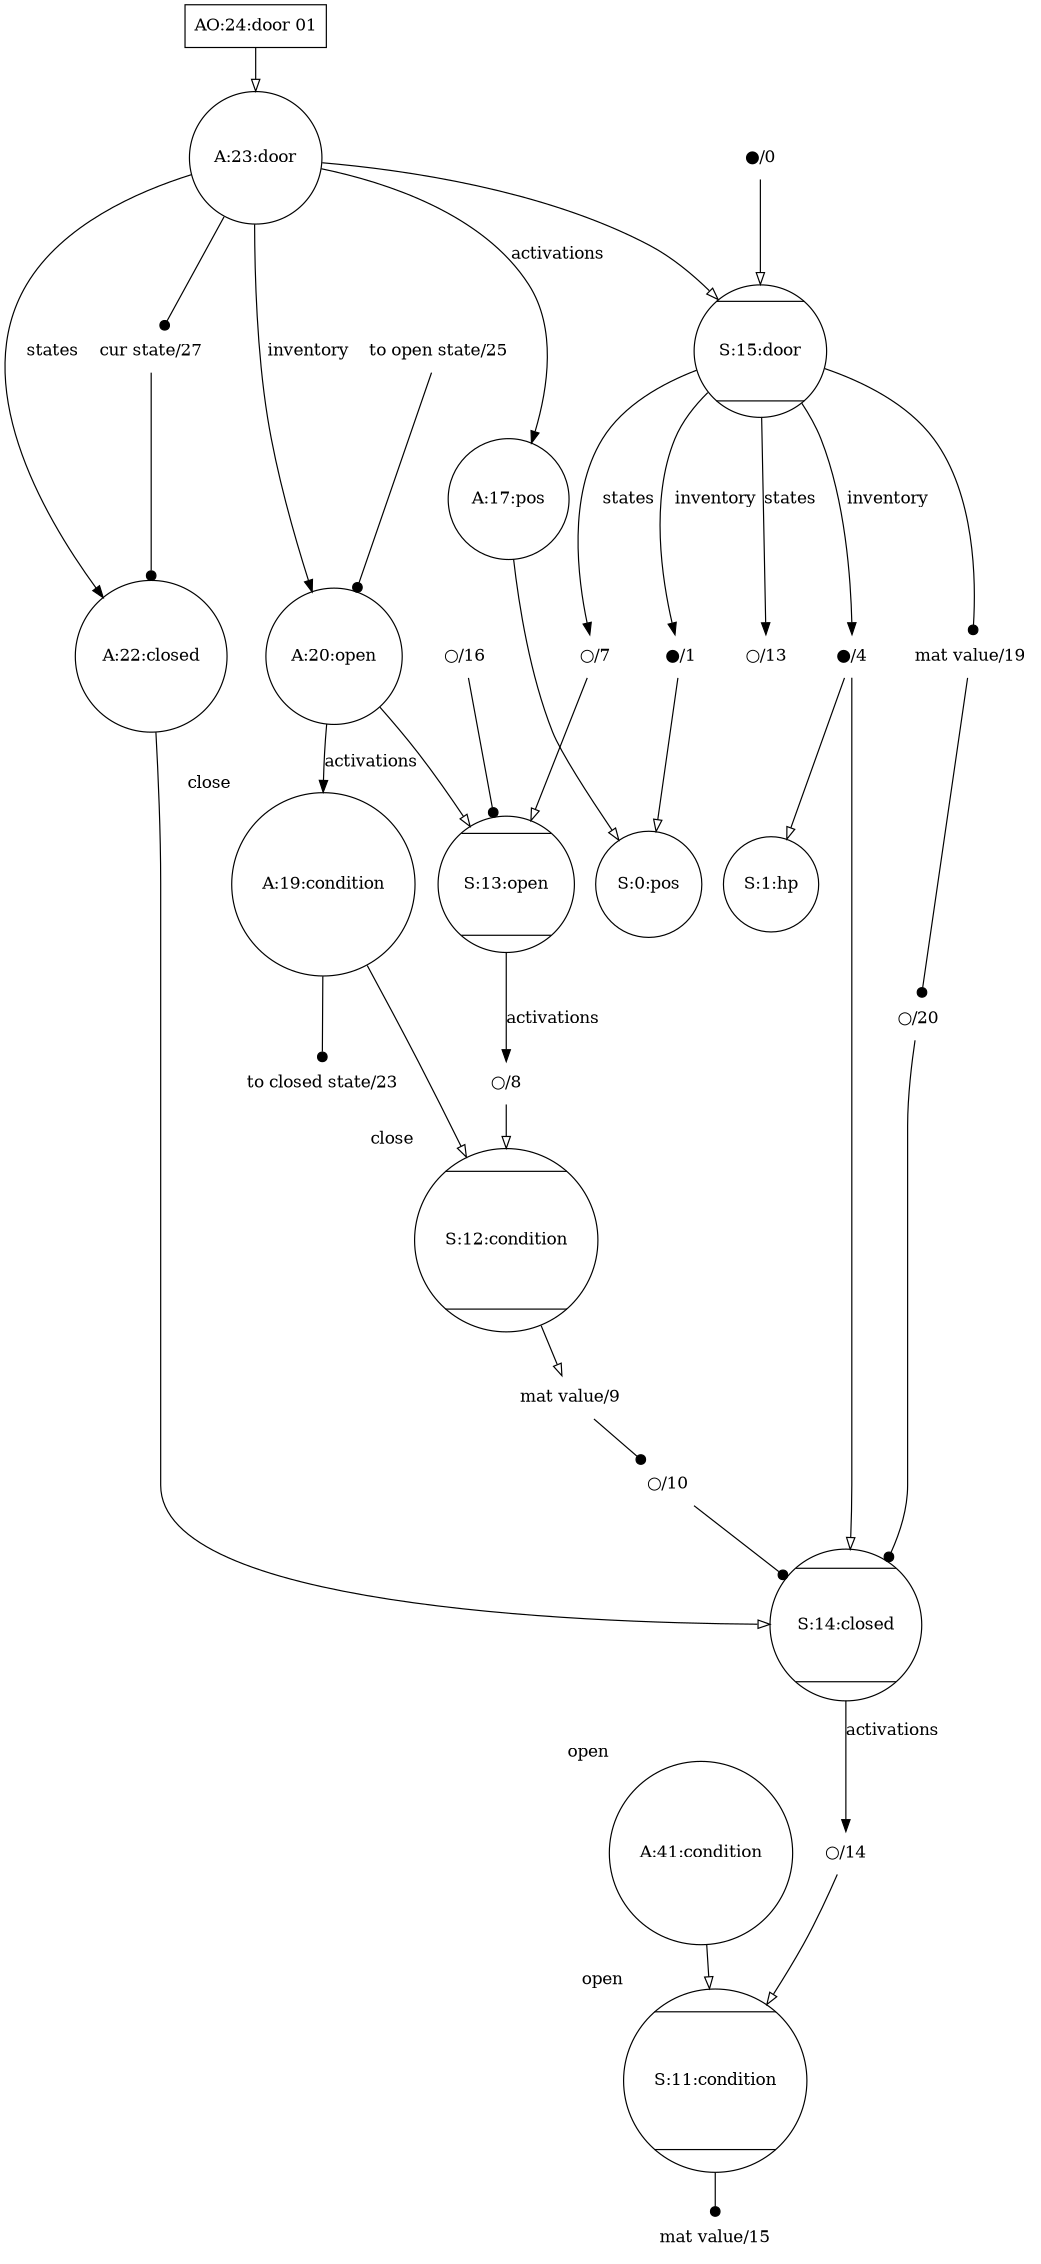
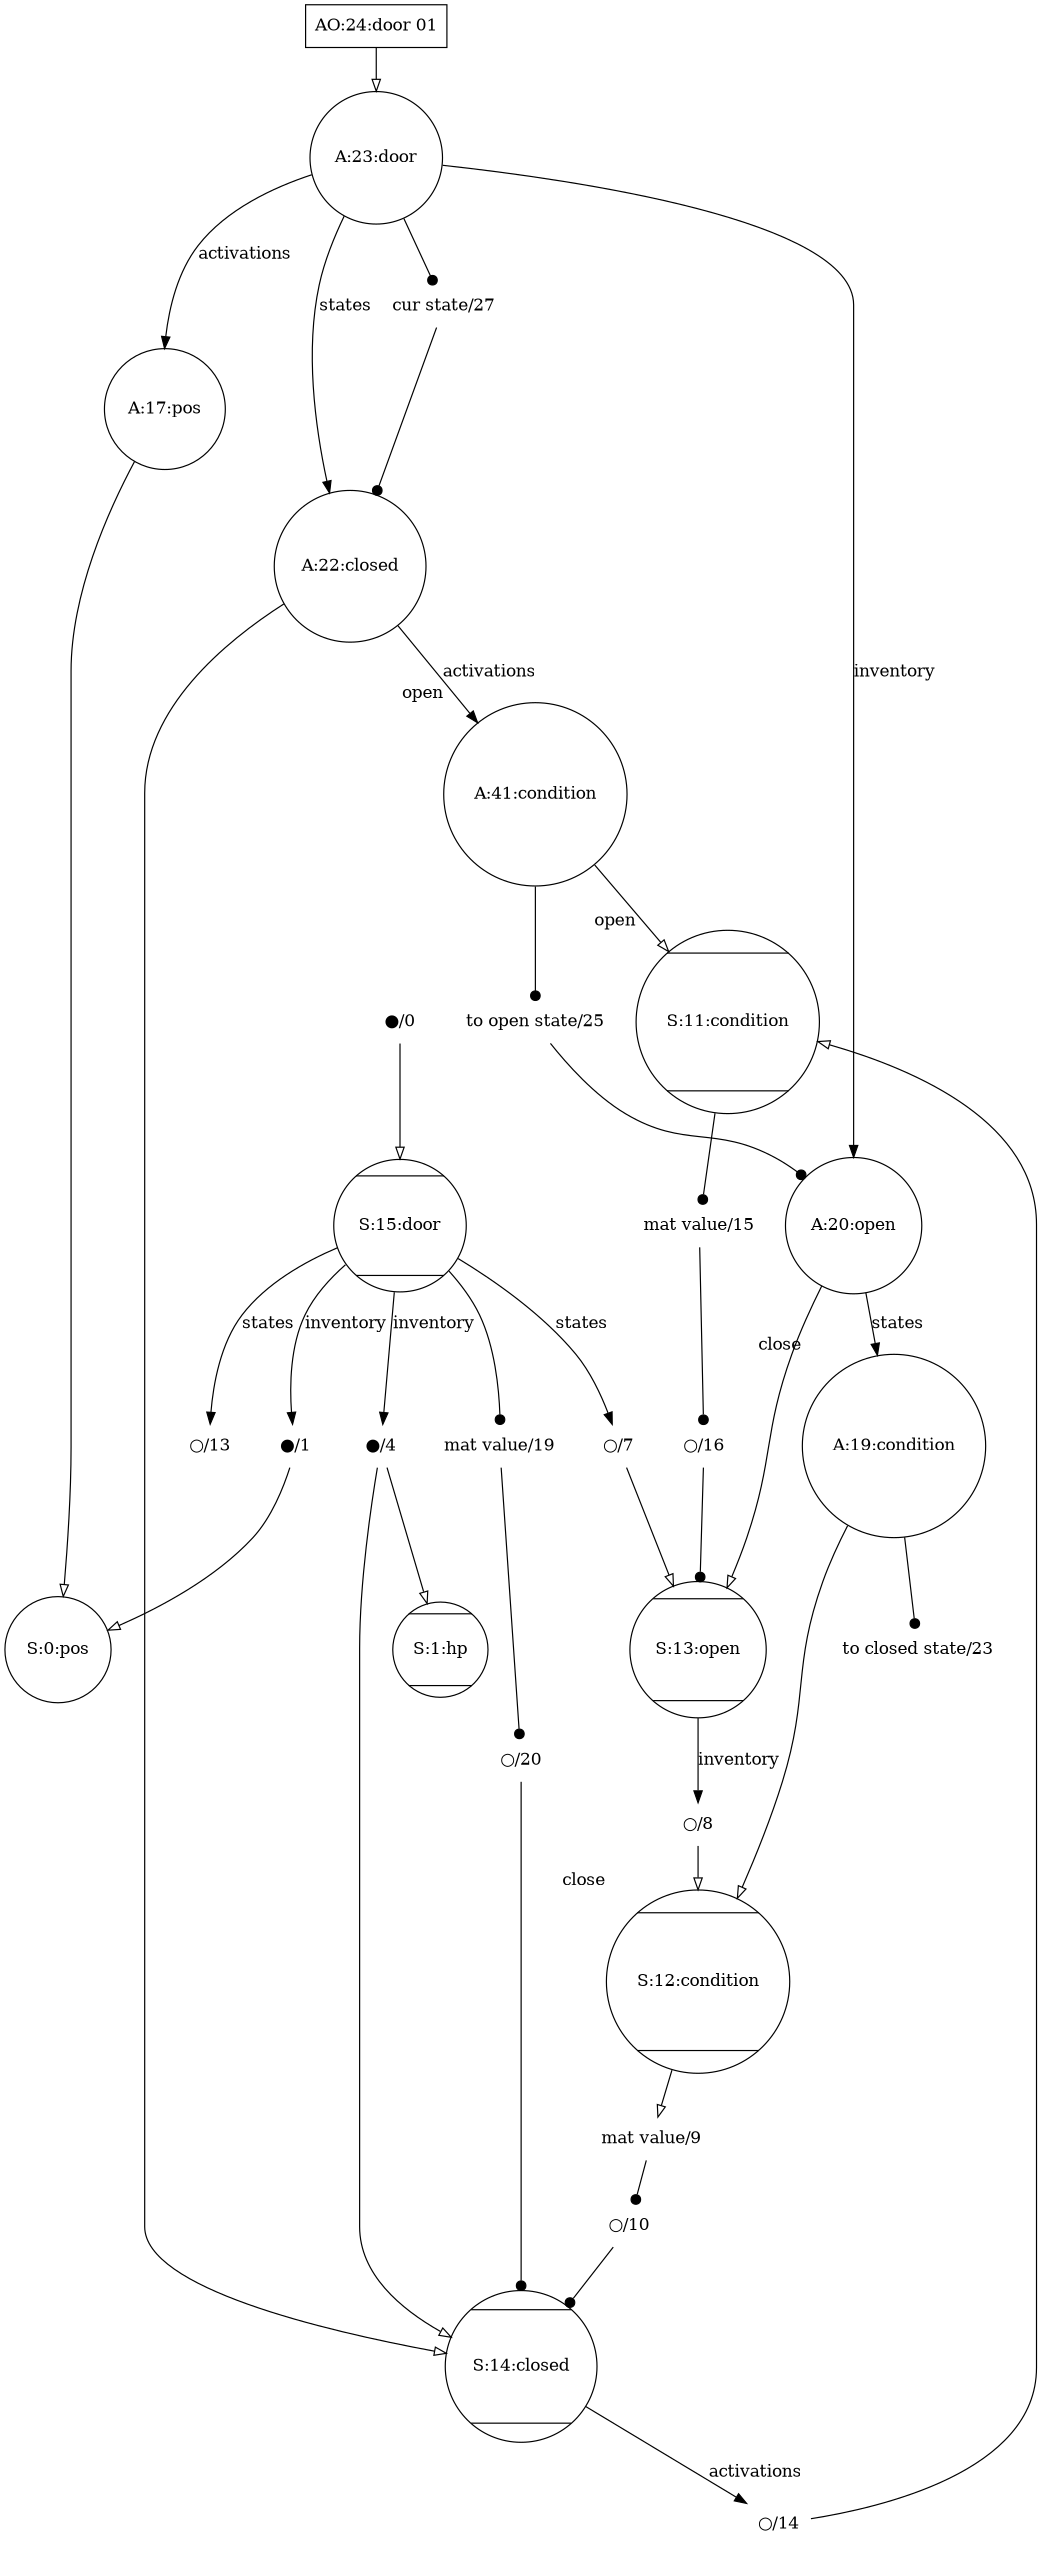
(526, 198) -> none
none -> (434, 670)
(371, 762) -> (898, 1324)
(771, 884) -> (440, 1650)
none -> (535, 939)
(553, 1019) -> (739, 1760)
none -> (702, 1331)
